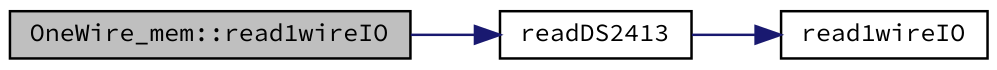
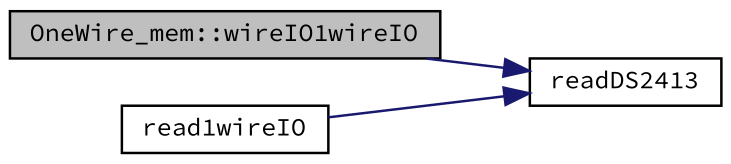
(210, 35) -> (225, 35)
(723, 35) -> (416, 107)
